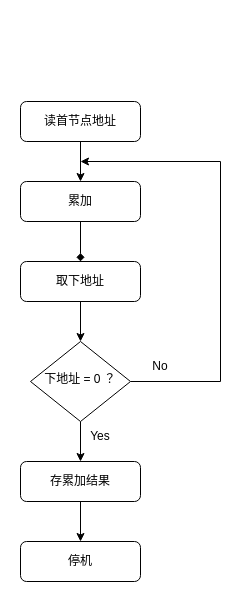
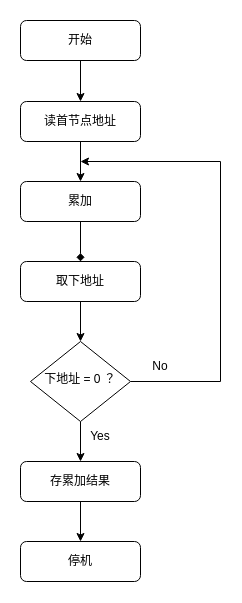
none -> (81, 41)
none -> (81, 78)
